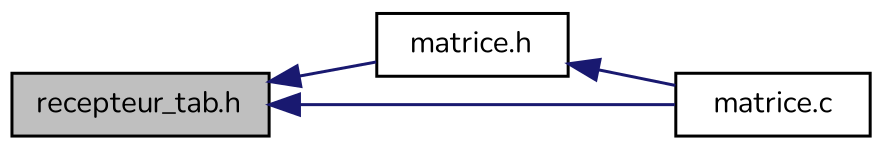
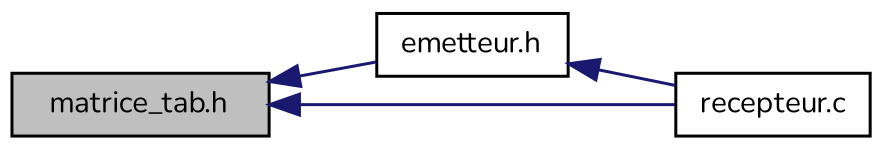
(472, 45) -> (472, 45)
(141, 105) -> (141, 105)
(773, 105) -> (773, 105)
